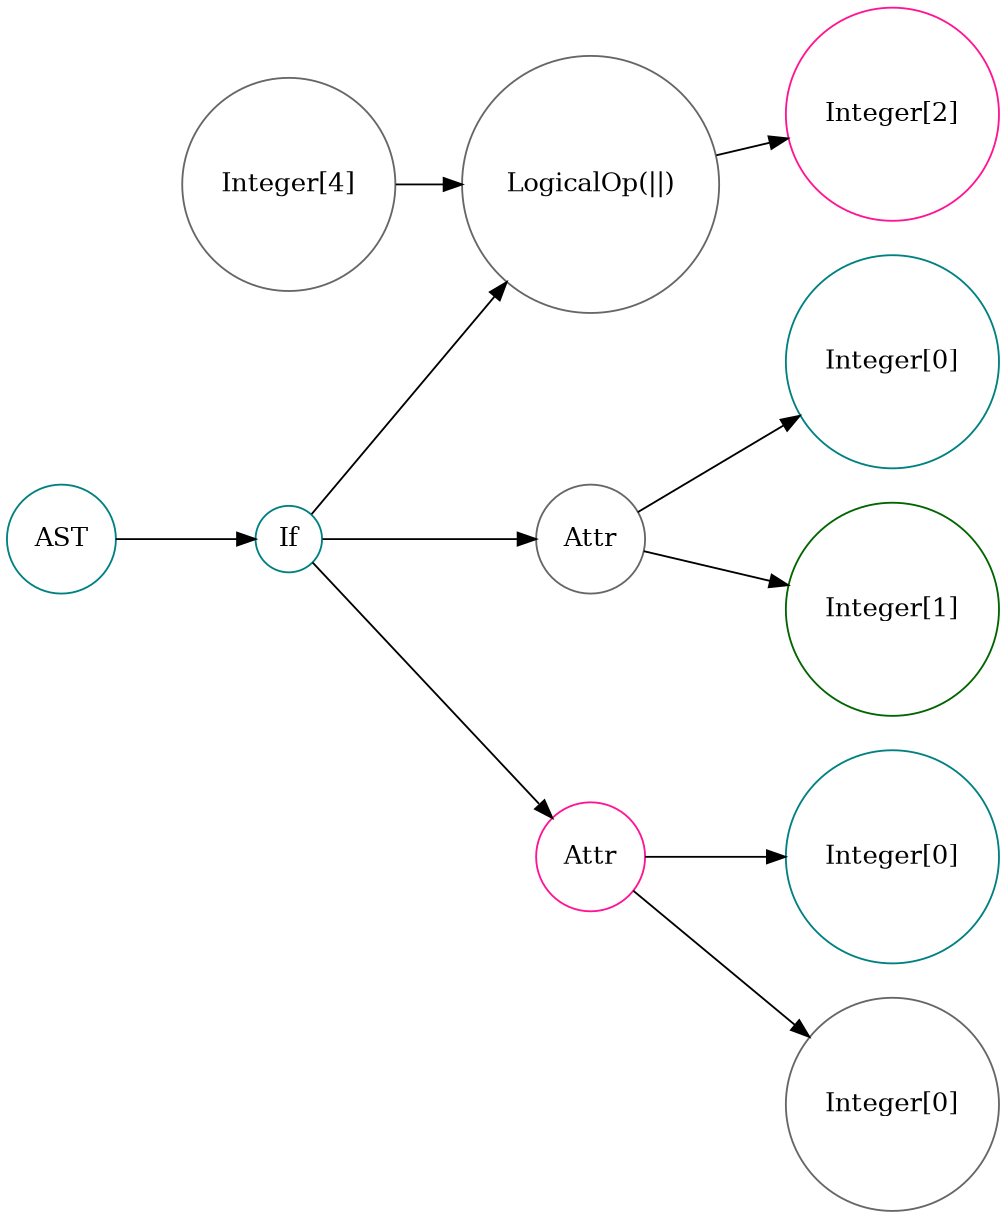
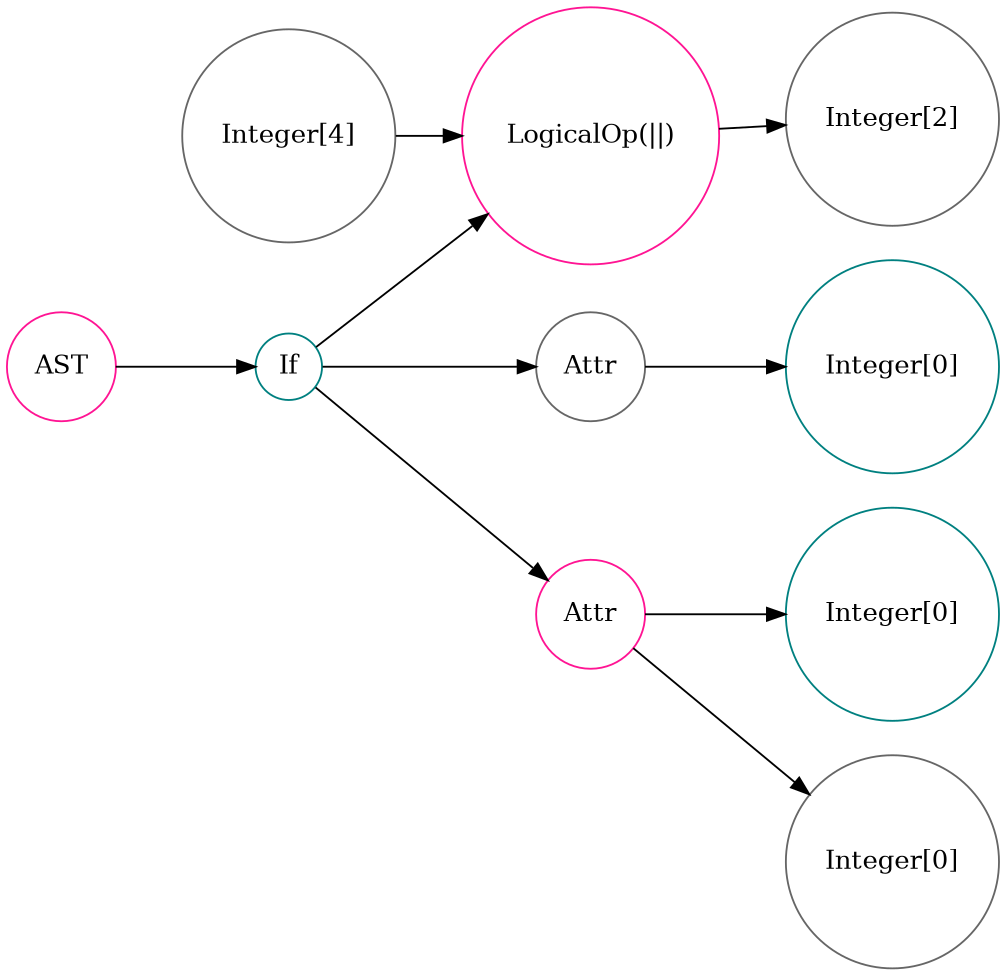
(892, 114) -> (892, 119)
(591, 184) -> (591, 136)
(61, 539) -> (61, 367)
(892, 609) -> none
